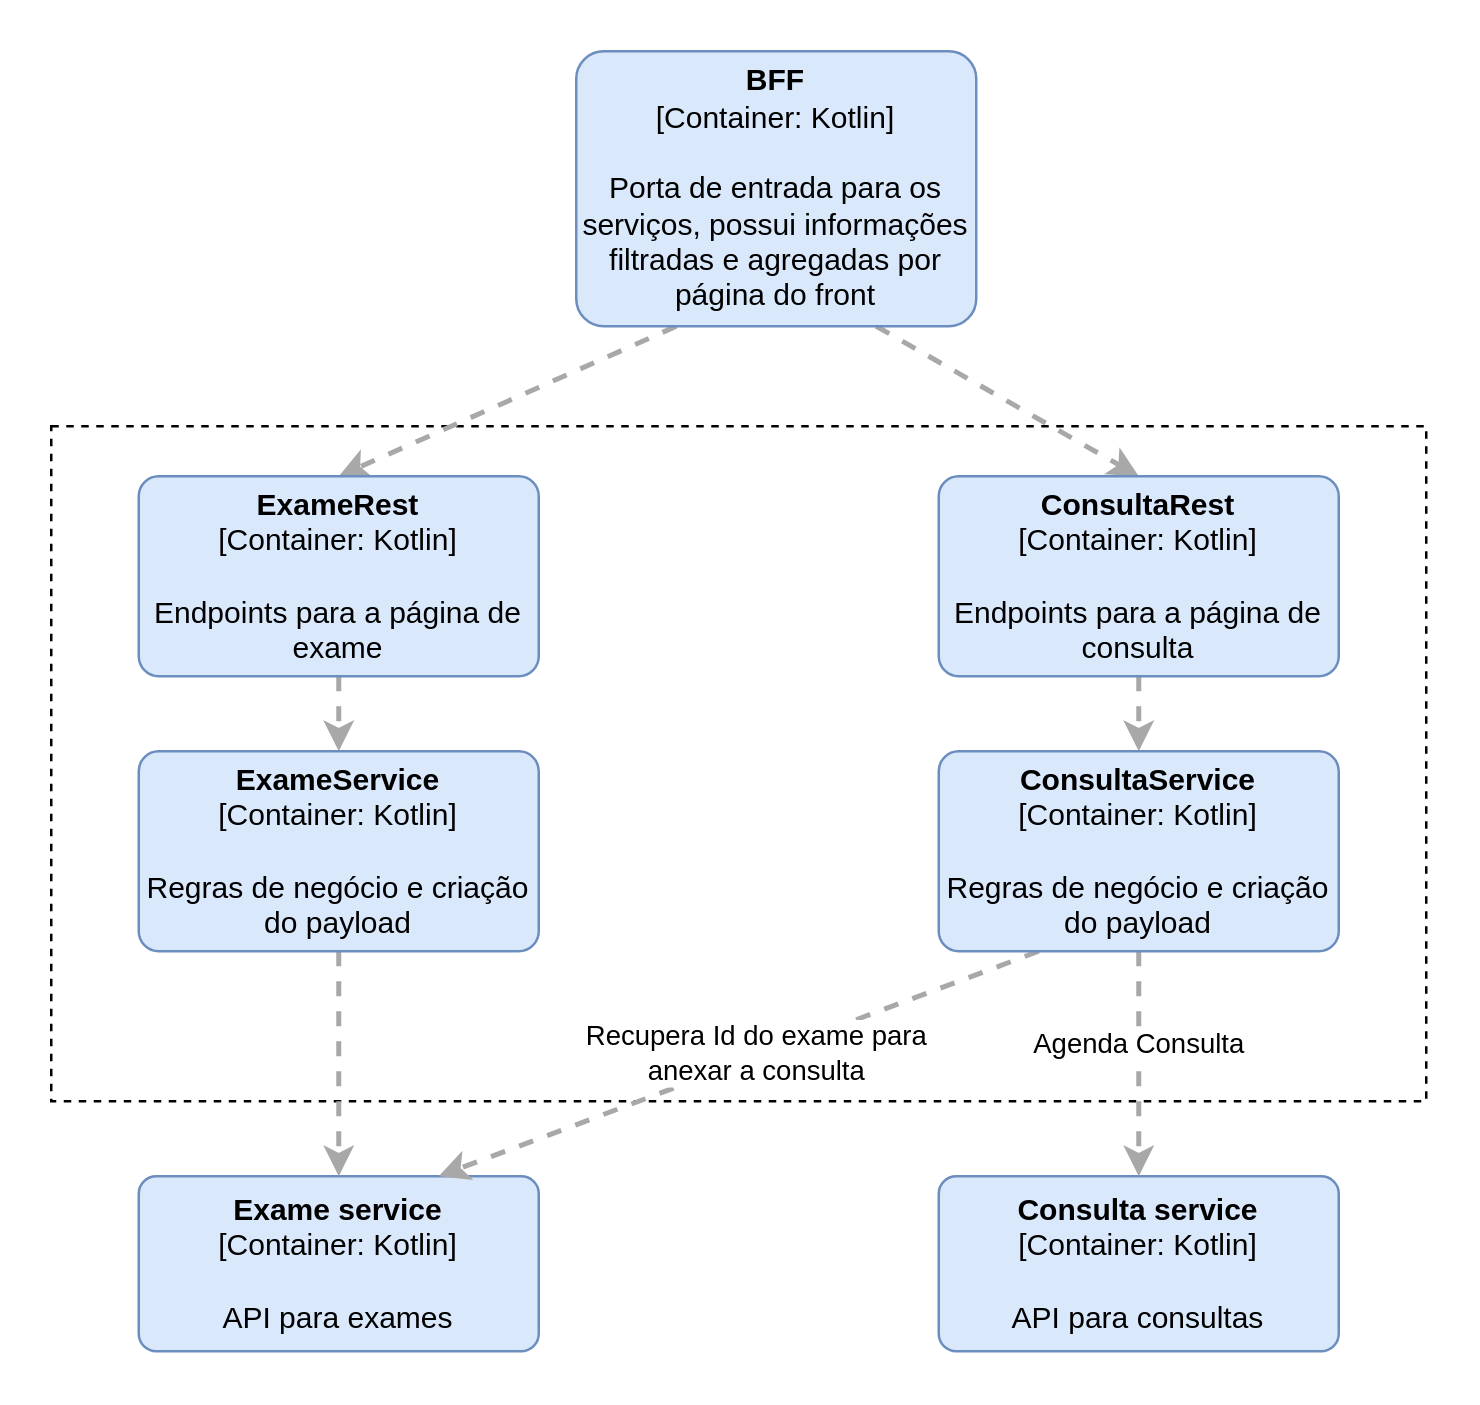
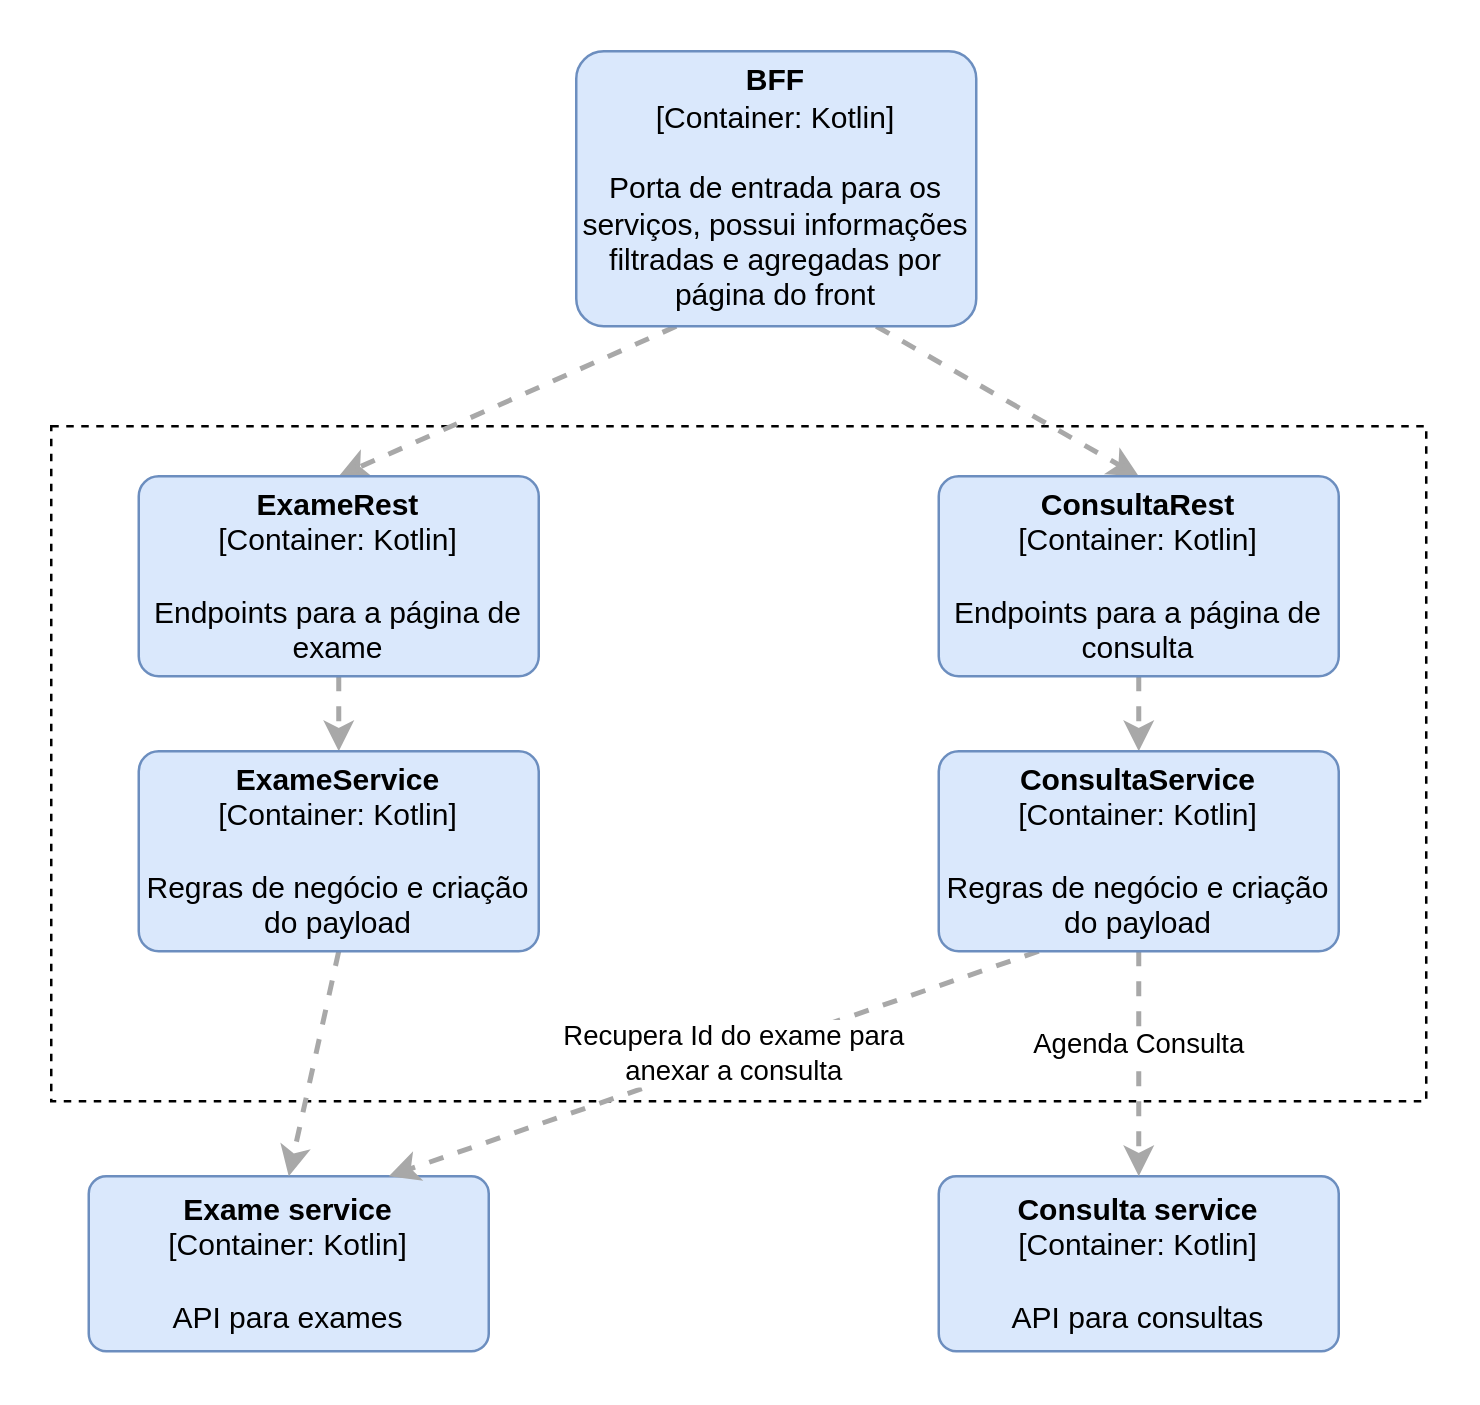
(339, 1264) -> (289, 1264)
